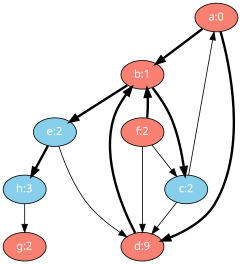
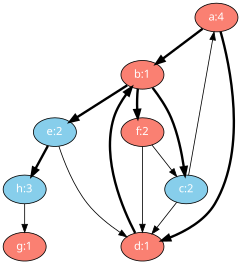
(216, 18) -> (216, 18)
(148, 107) -> (137, 99)
(25, 247) -> (25, 247)
(142, 247) -> (142, 247)
